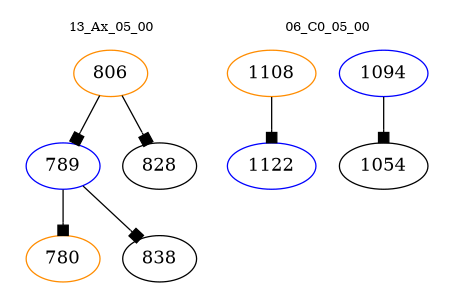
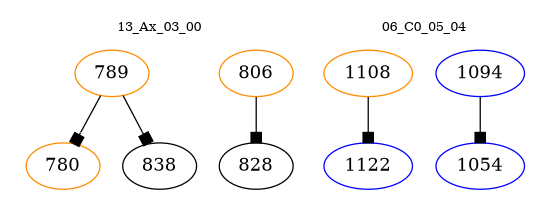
(111, 28) -> (160, 28)
(328, 28) -> (424, 28)
(90, 114) -> none
(63, 166) -> (112, 73)
(384, 166) -> (480, 166)
